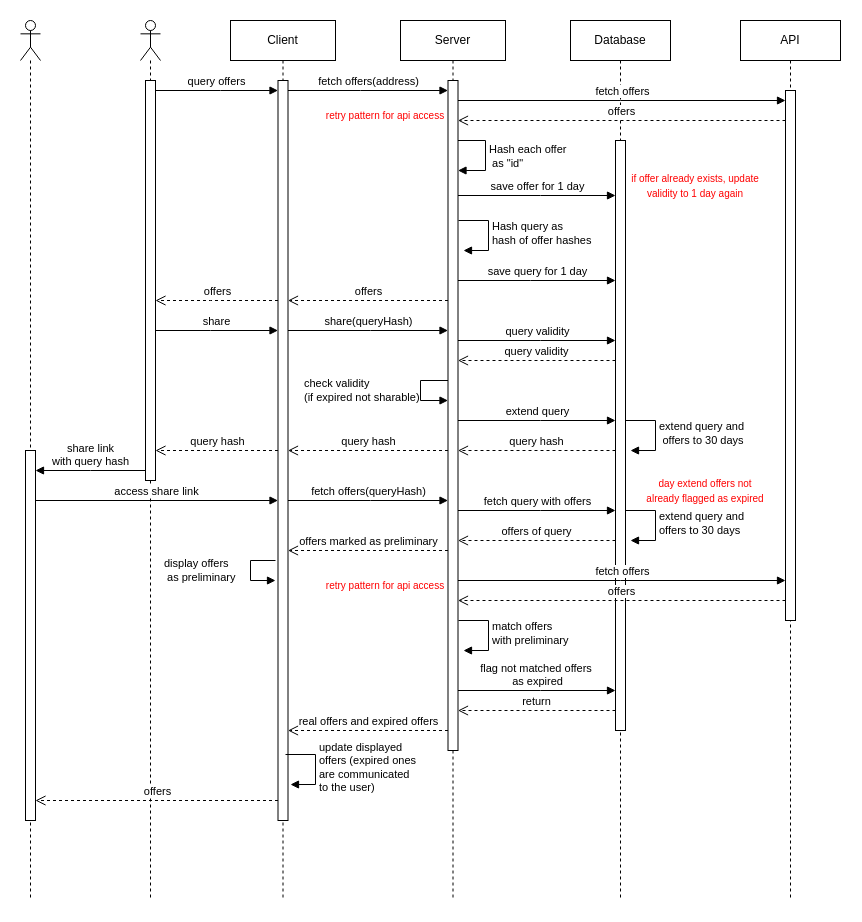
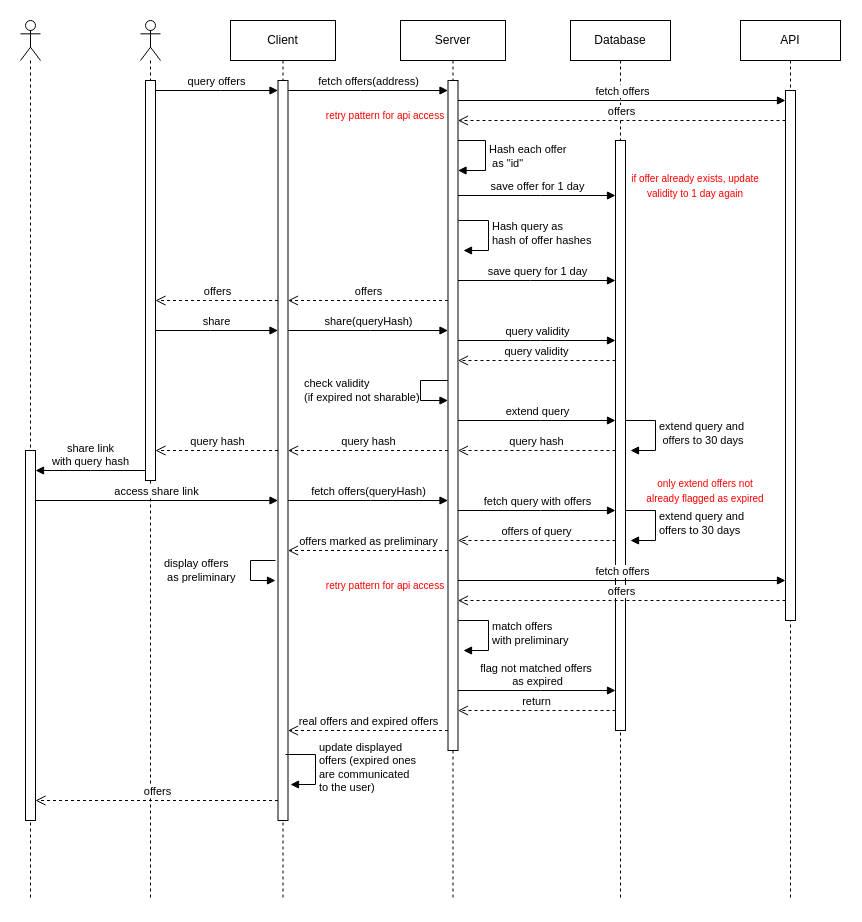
(706, 491) -> (706, 491)
